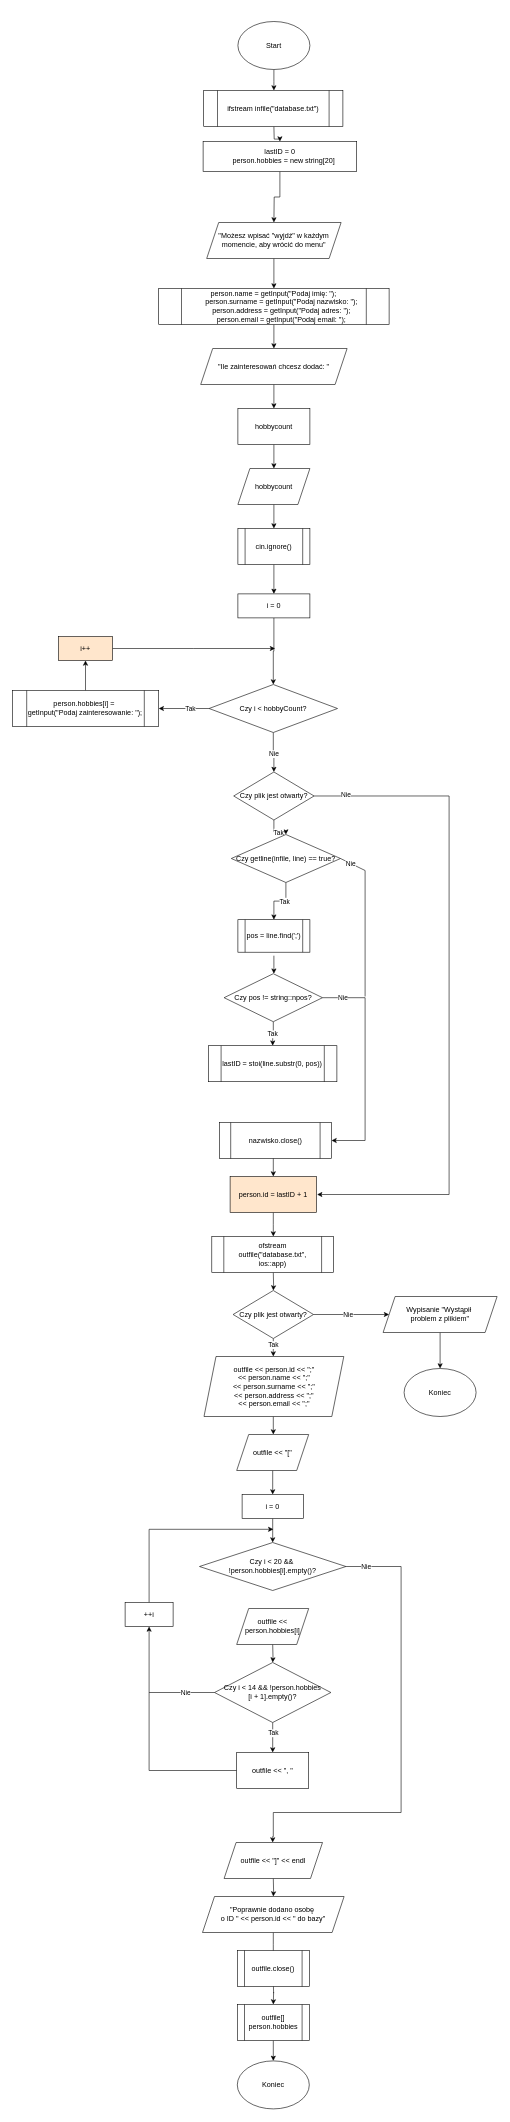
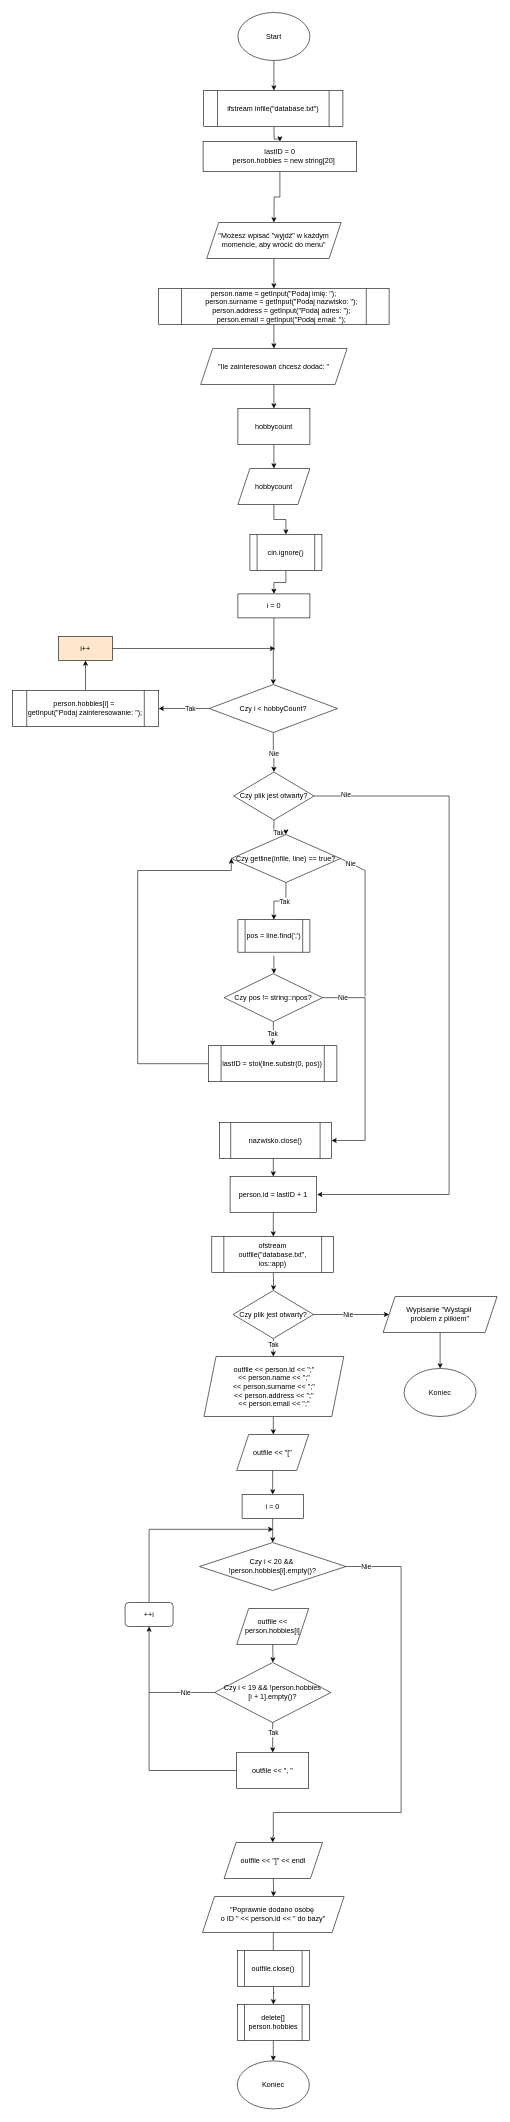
(274, 45) -> (274, 36)
(274, 546) -> (286, 552)
none -> (187, 870)
(273, 1194) -> (273, 1194)
(149, 1614) -> (149, 1614)
(273, 1692) -> (273, 1692)
(273, 2022) -> (273, 2022)
